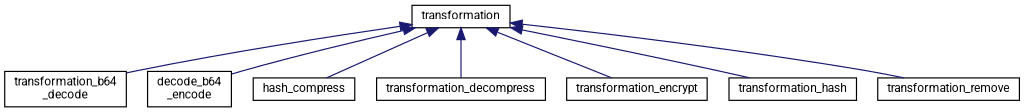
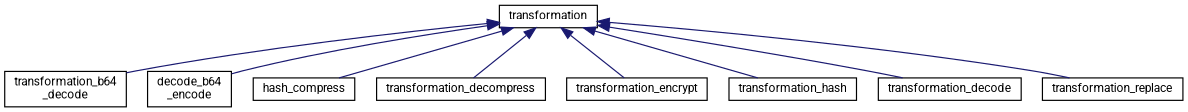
(949, 89) -> (950, 89)
none -> (1113, 89)
